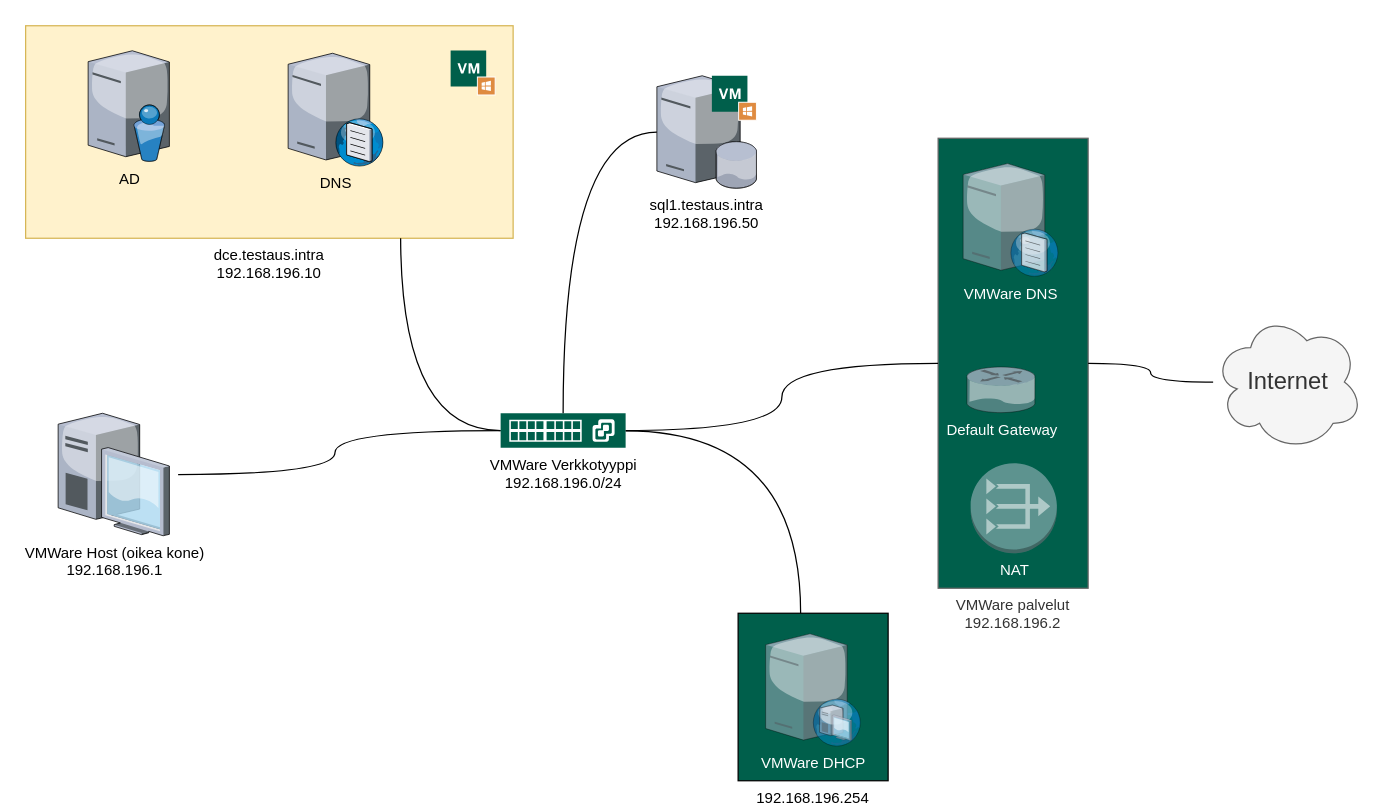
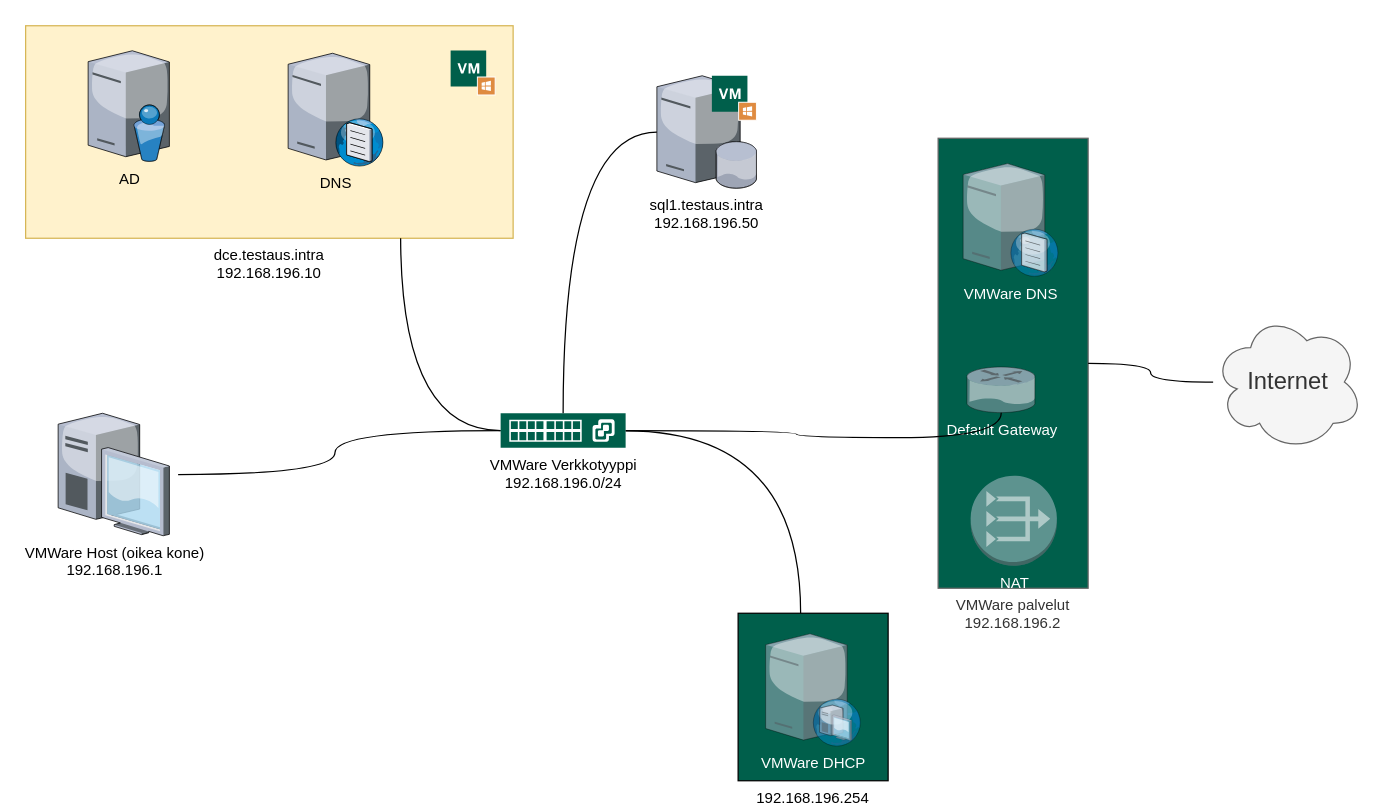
(792, 382) -> (799, 435)
(1014, 508) -> (1014, 521)
